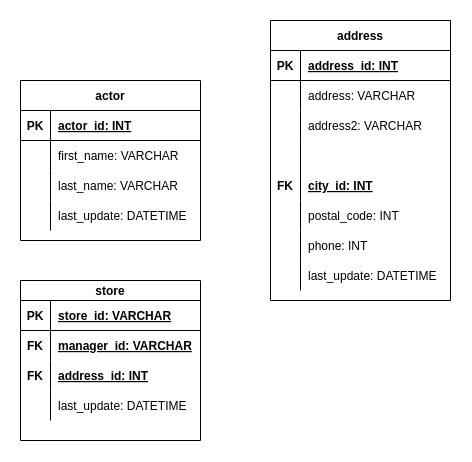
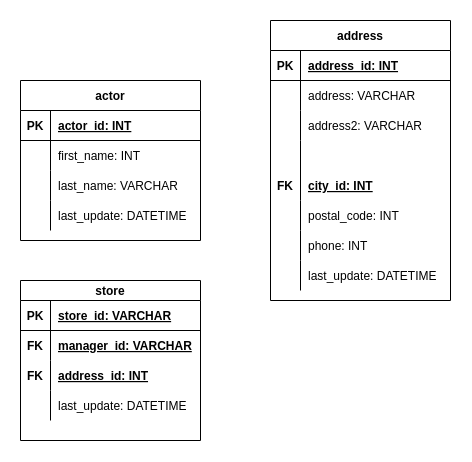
(117, 156) -> (104, 156)
